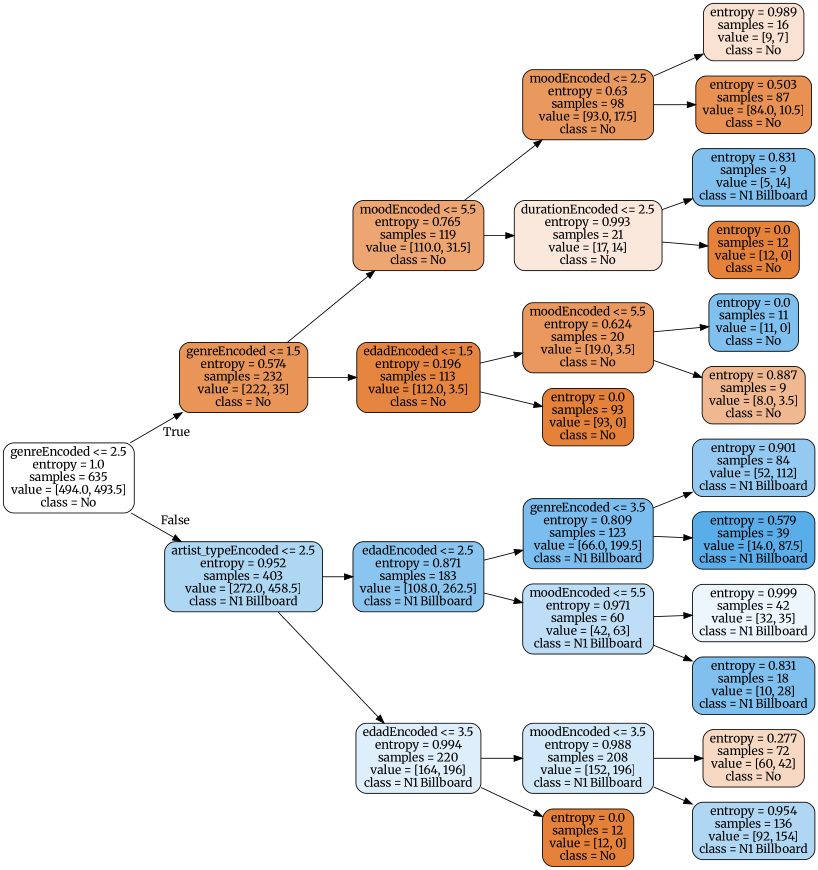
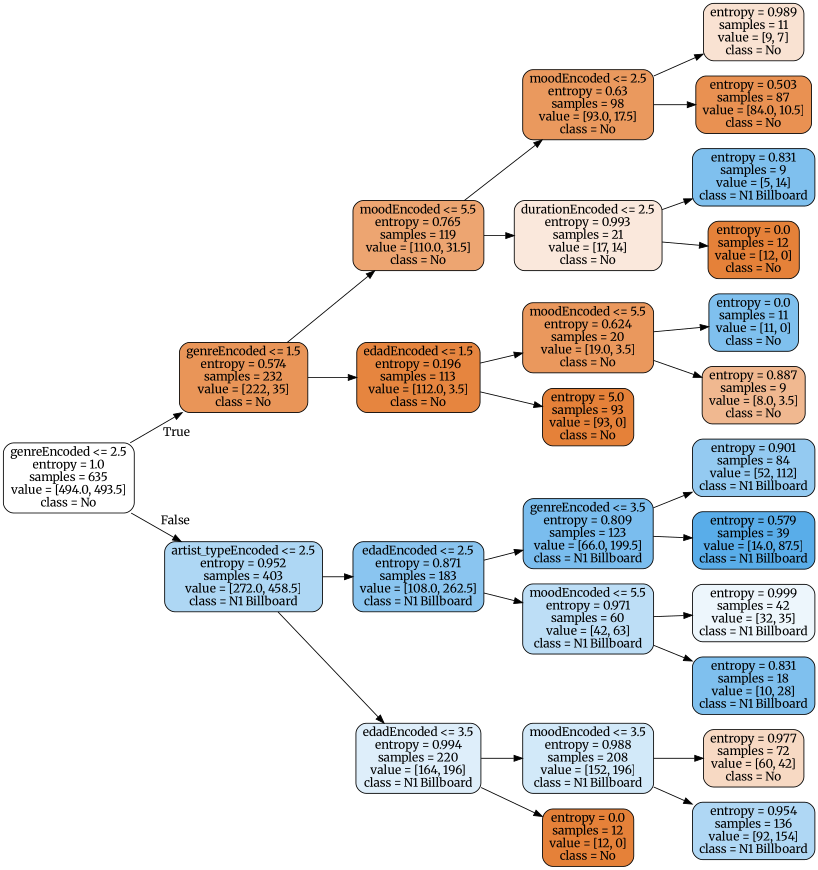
(754, 32) -> (754, 32)
(588, 417) -> (588, 417)
(754, 758) -> (754, 758)
